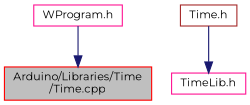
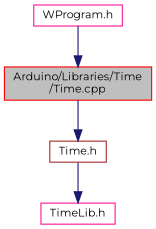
none -> (78, 115)
